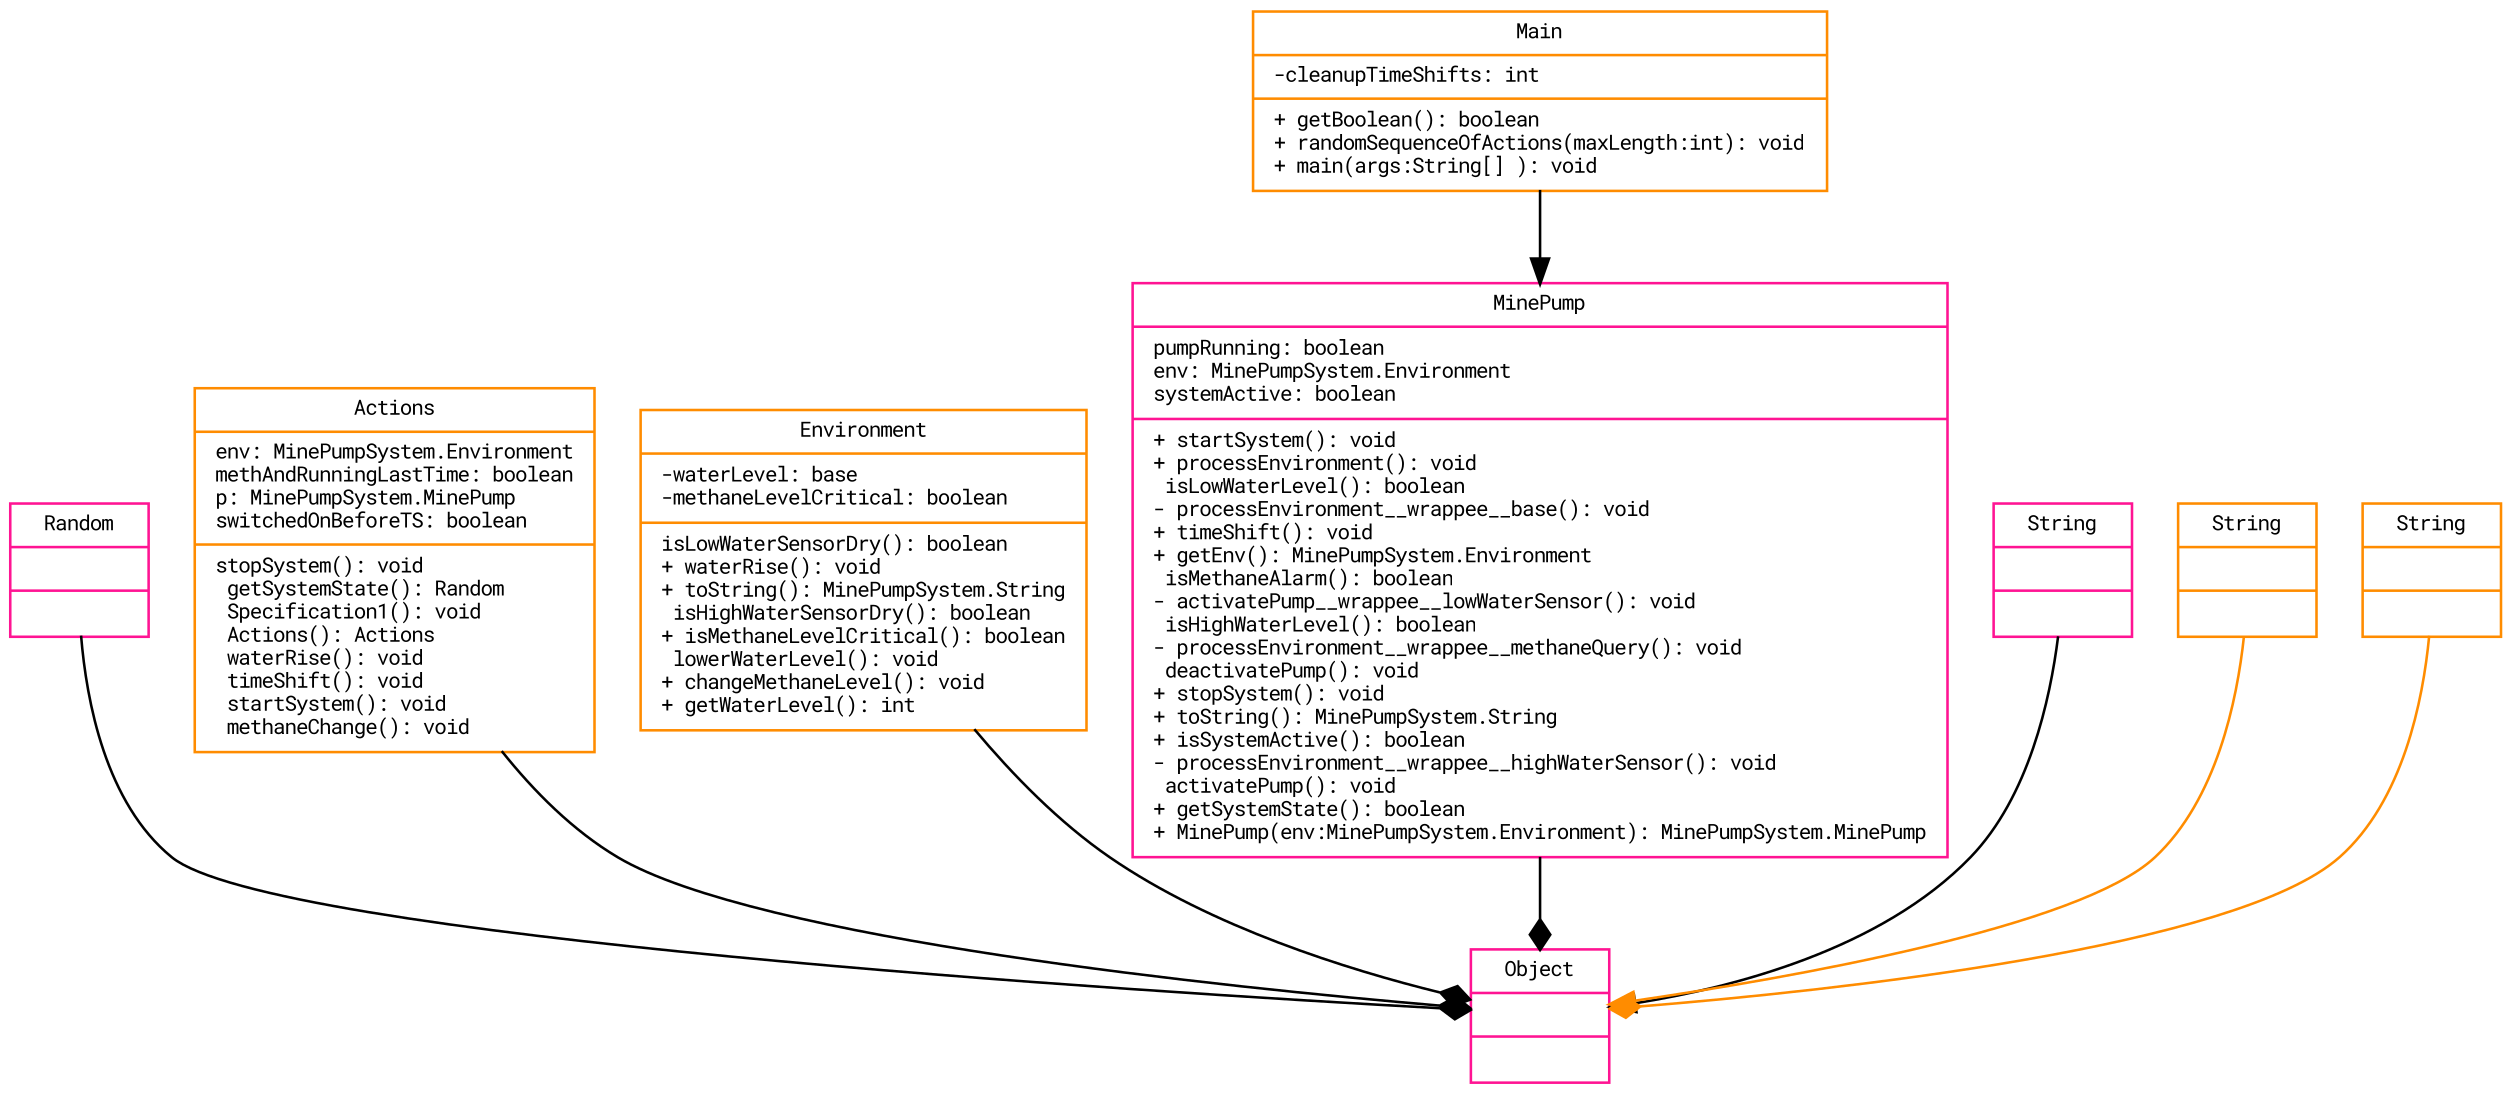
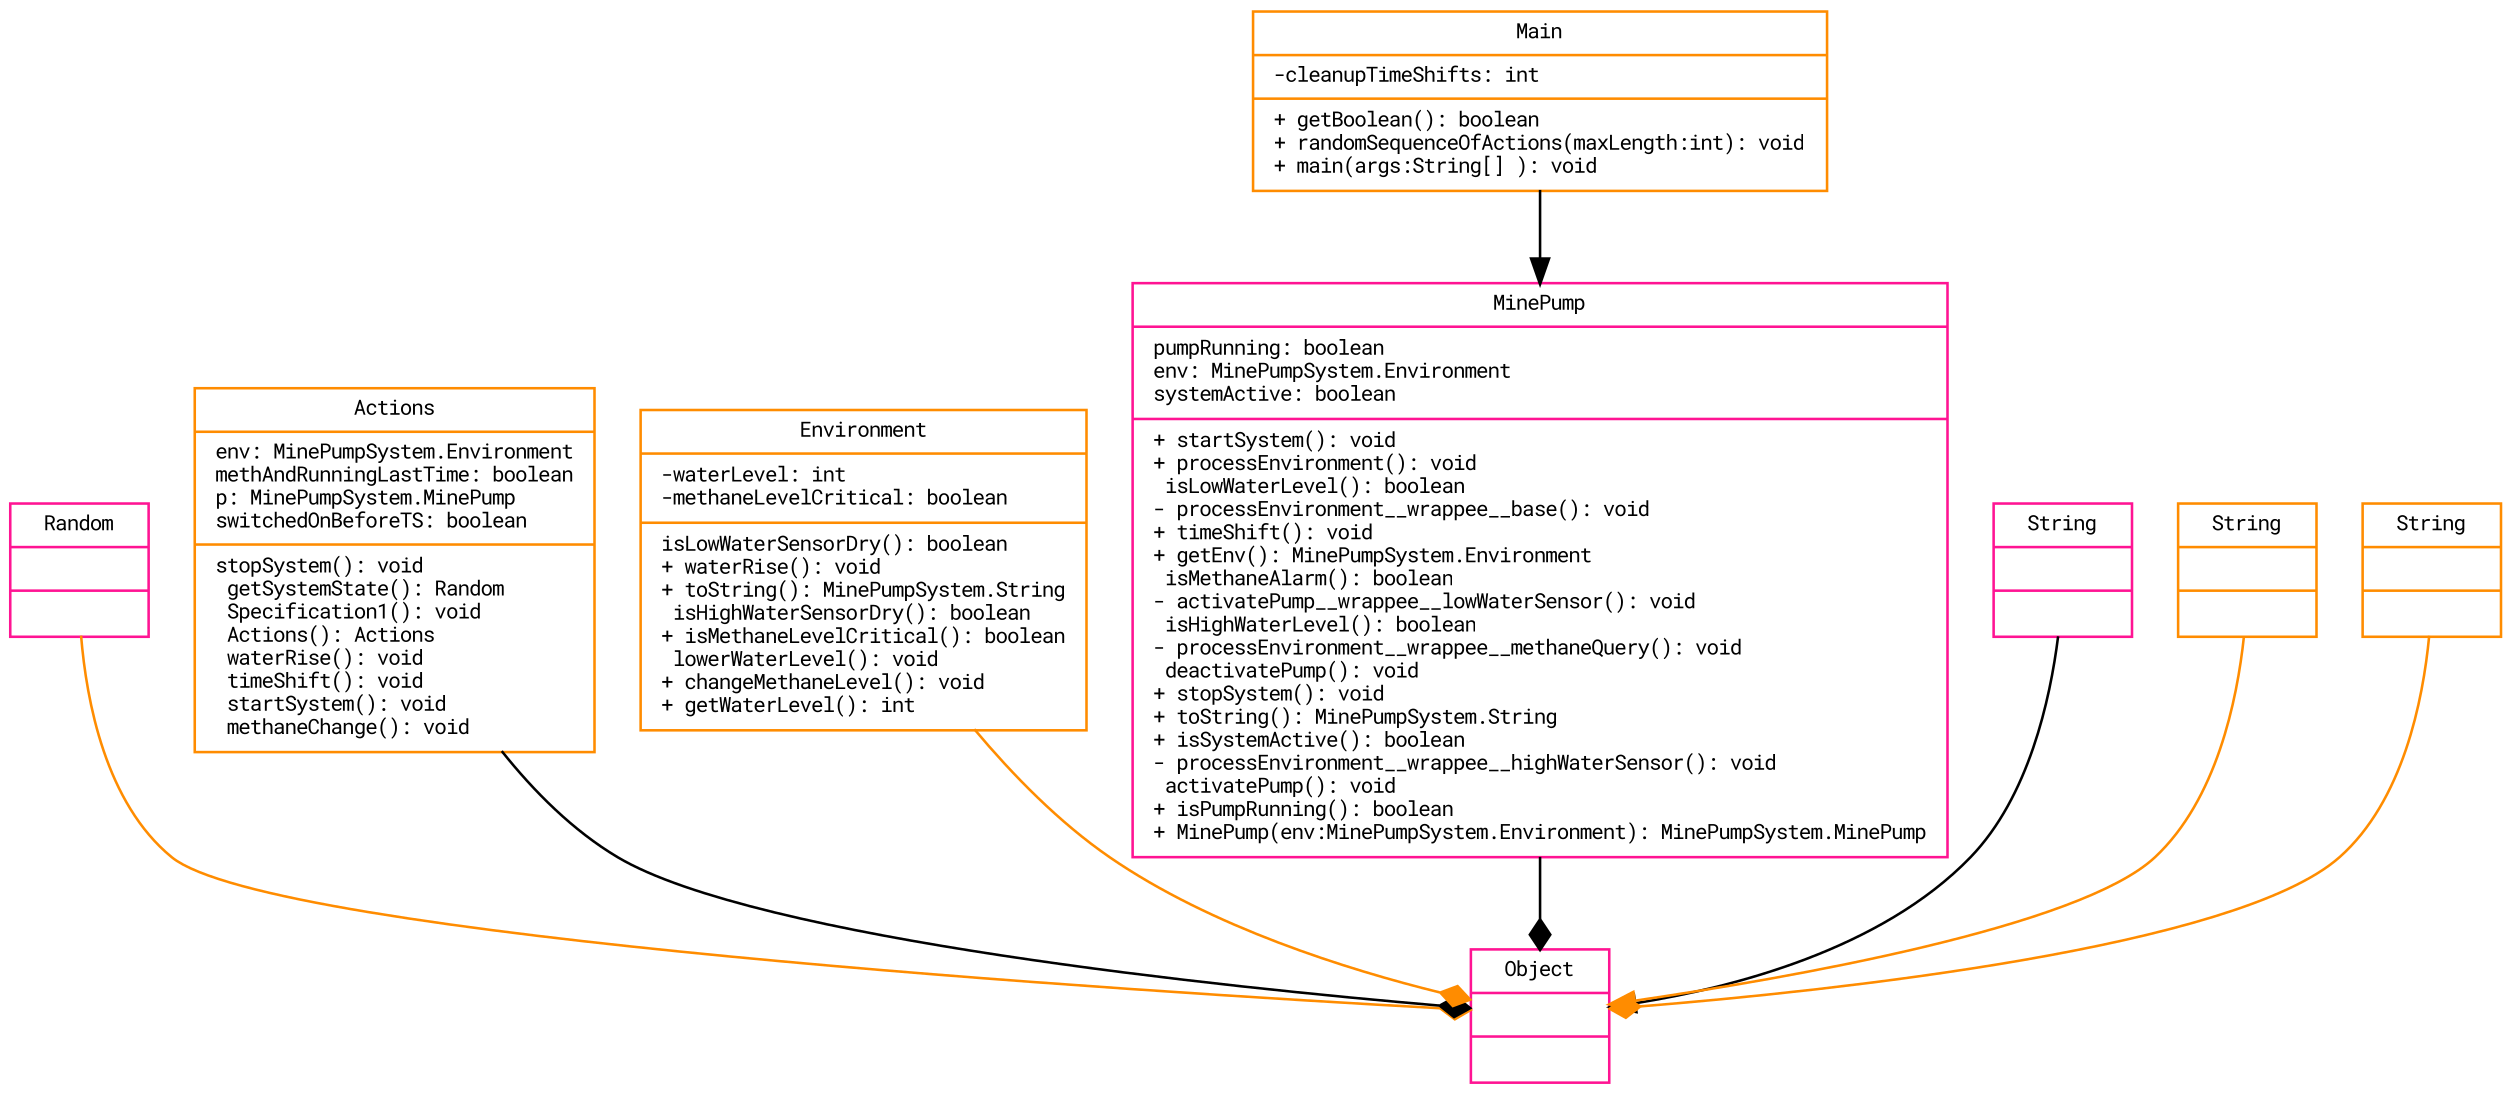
(760, 475) -> (755, 475)
(1309, 810) -> (1304, 810)
(1184, 901) -> (1184, 901)
(679, 951) -> (679, 951)
